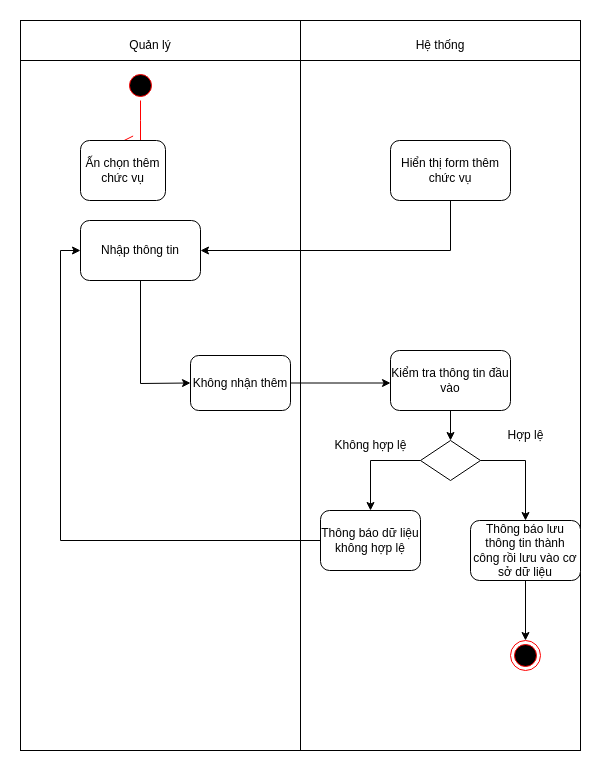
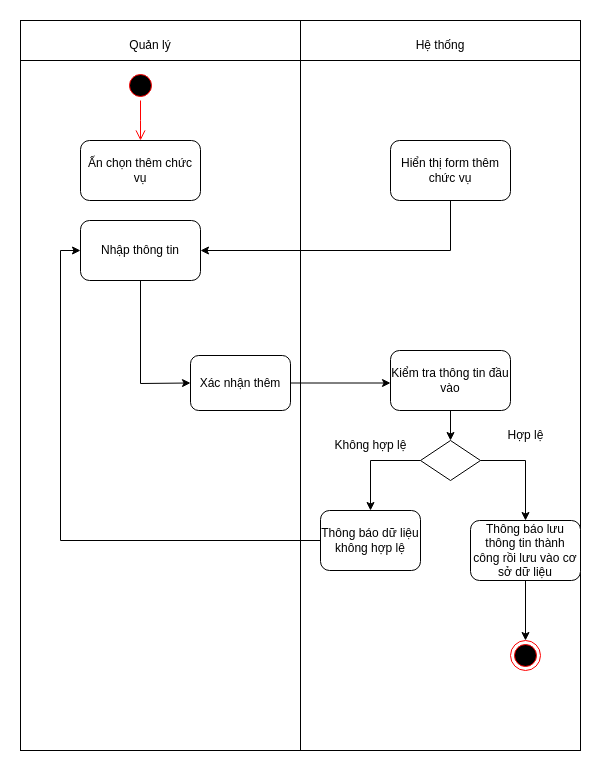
(123, 171) -> (141, 171)
(241, 384) -> (241, 384)
